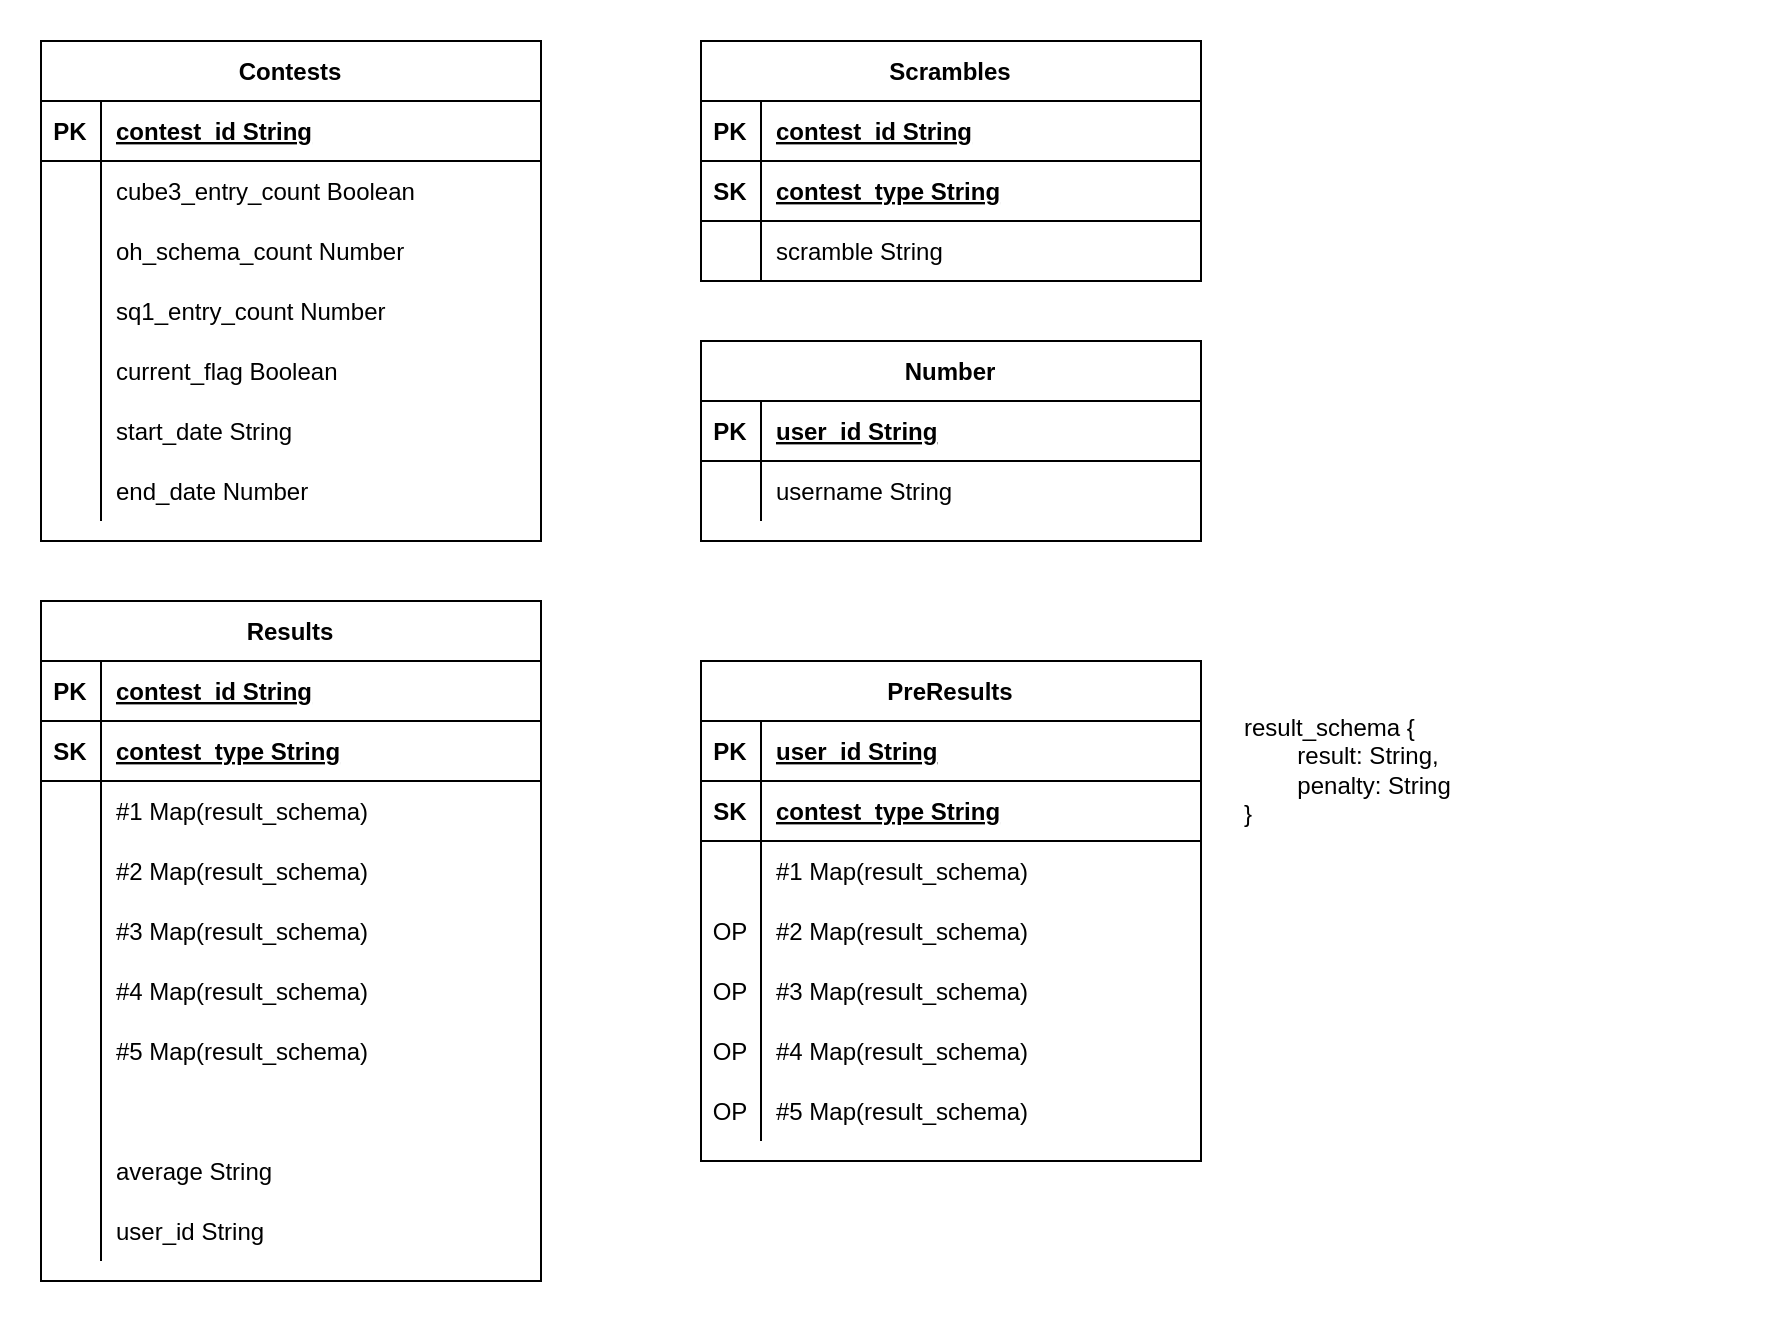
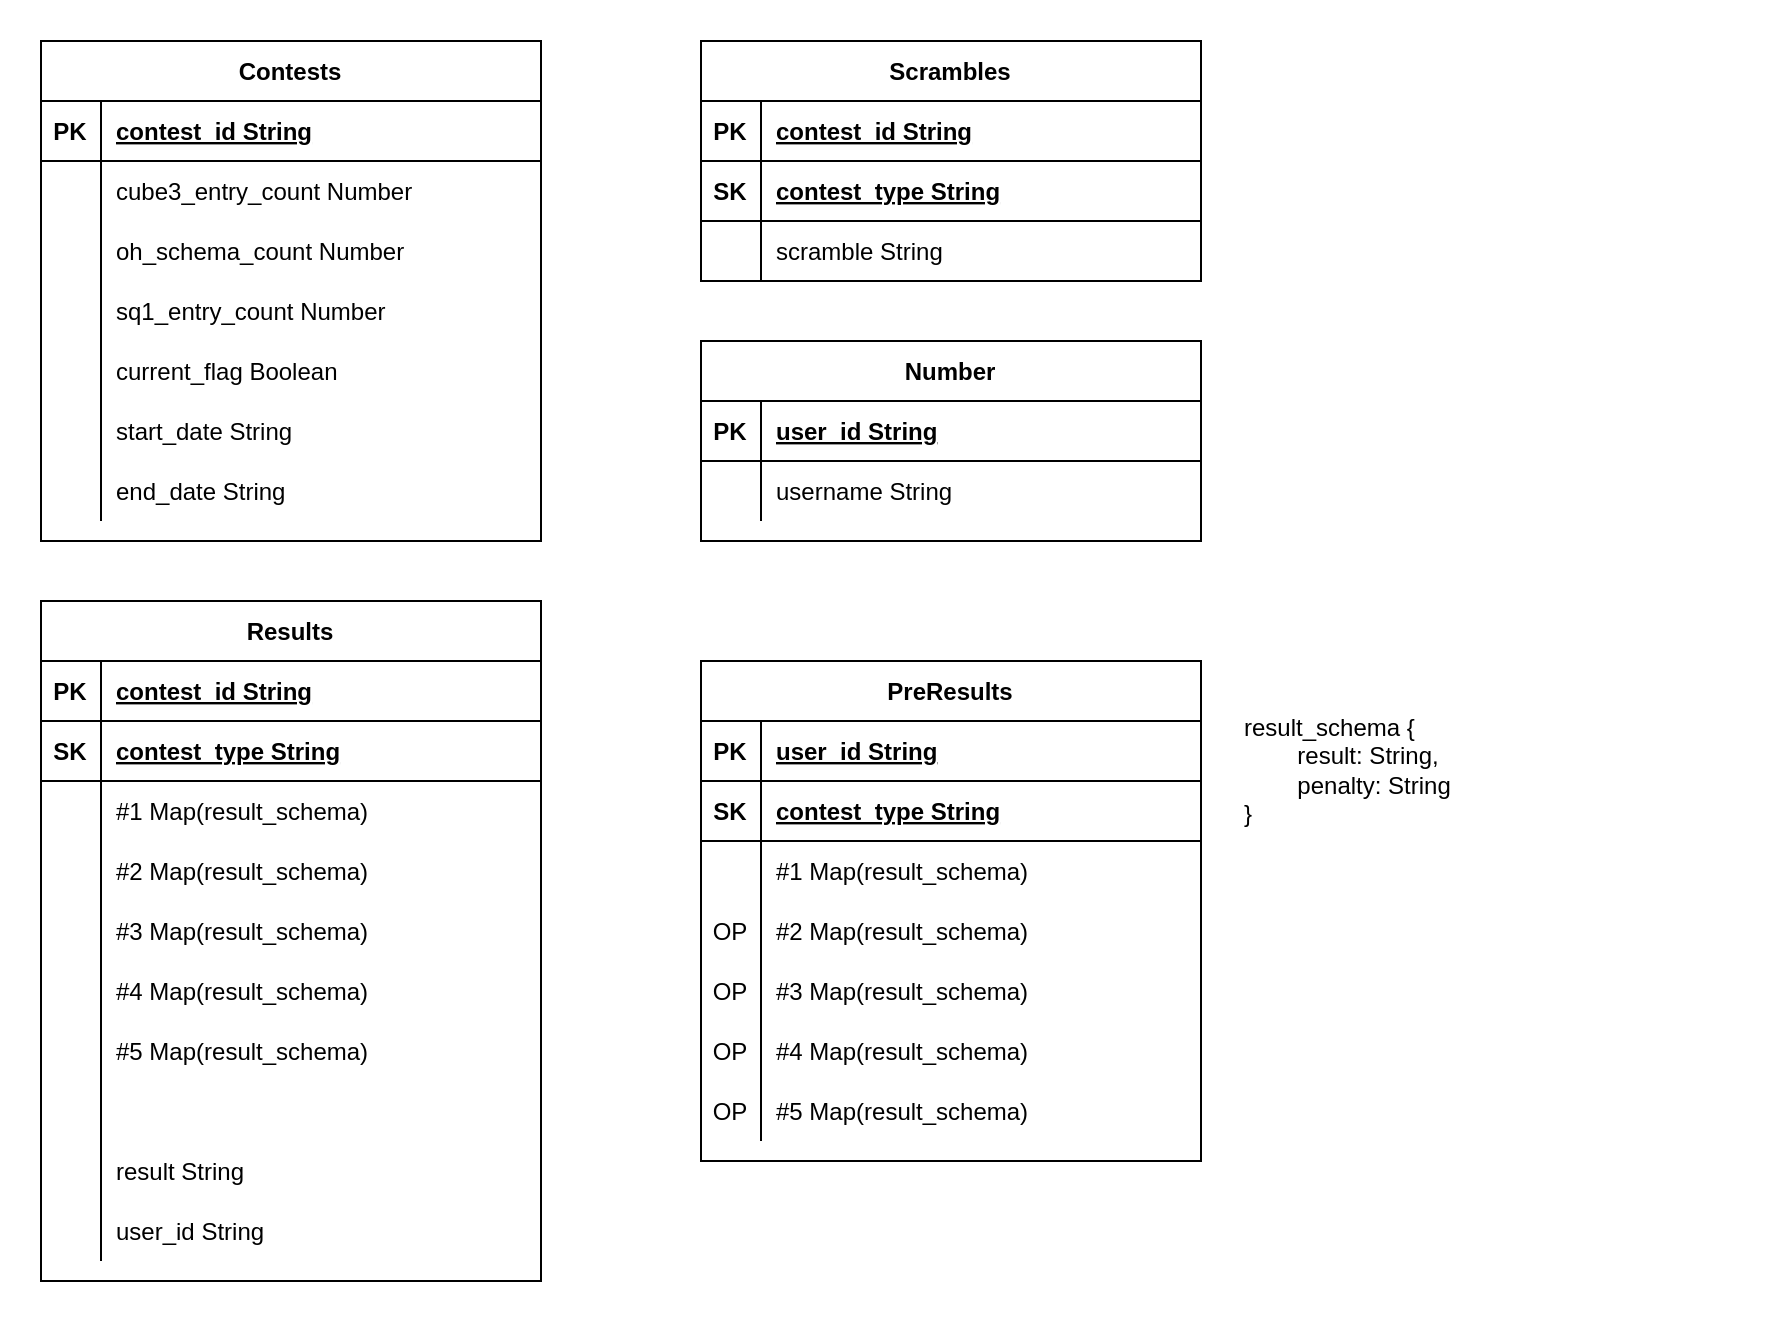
(278, 192) -> (274, 192)
(214, 492) -> (211, 492)
(204, 1172) -> (194, 1172)
